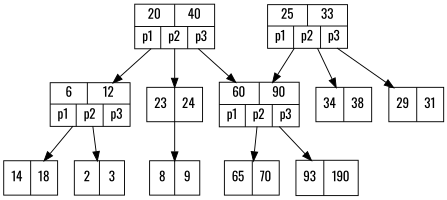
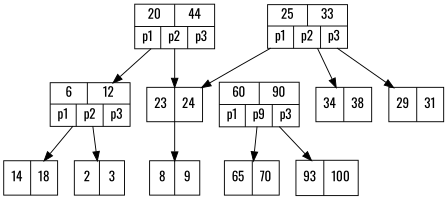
(195, 15) -> (195, 15)
(286, 61) -> (240, 65)
(213, 62) -> none
(259, 115) -> (259, 115)
(341, 177) -> (341, 177)
